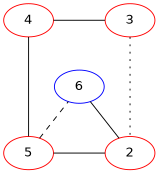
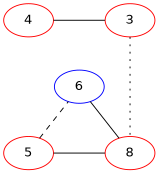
(29, 87) -> none
(130, 153) -> (130, 153)
